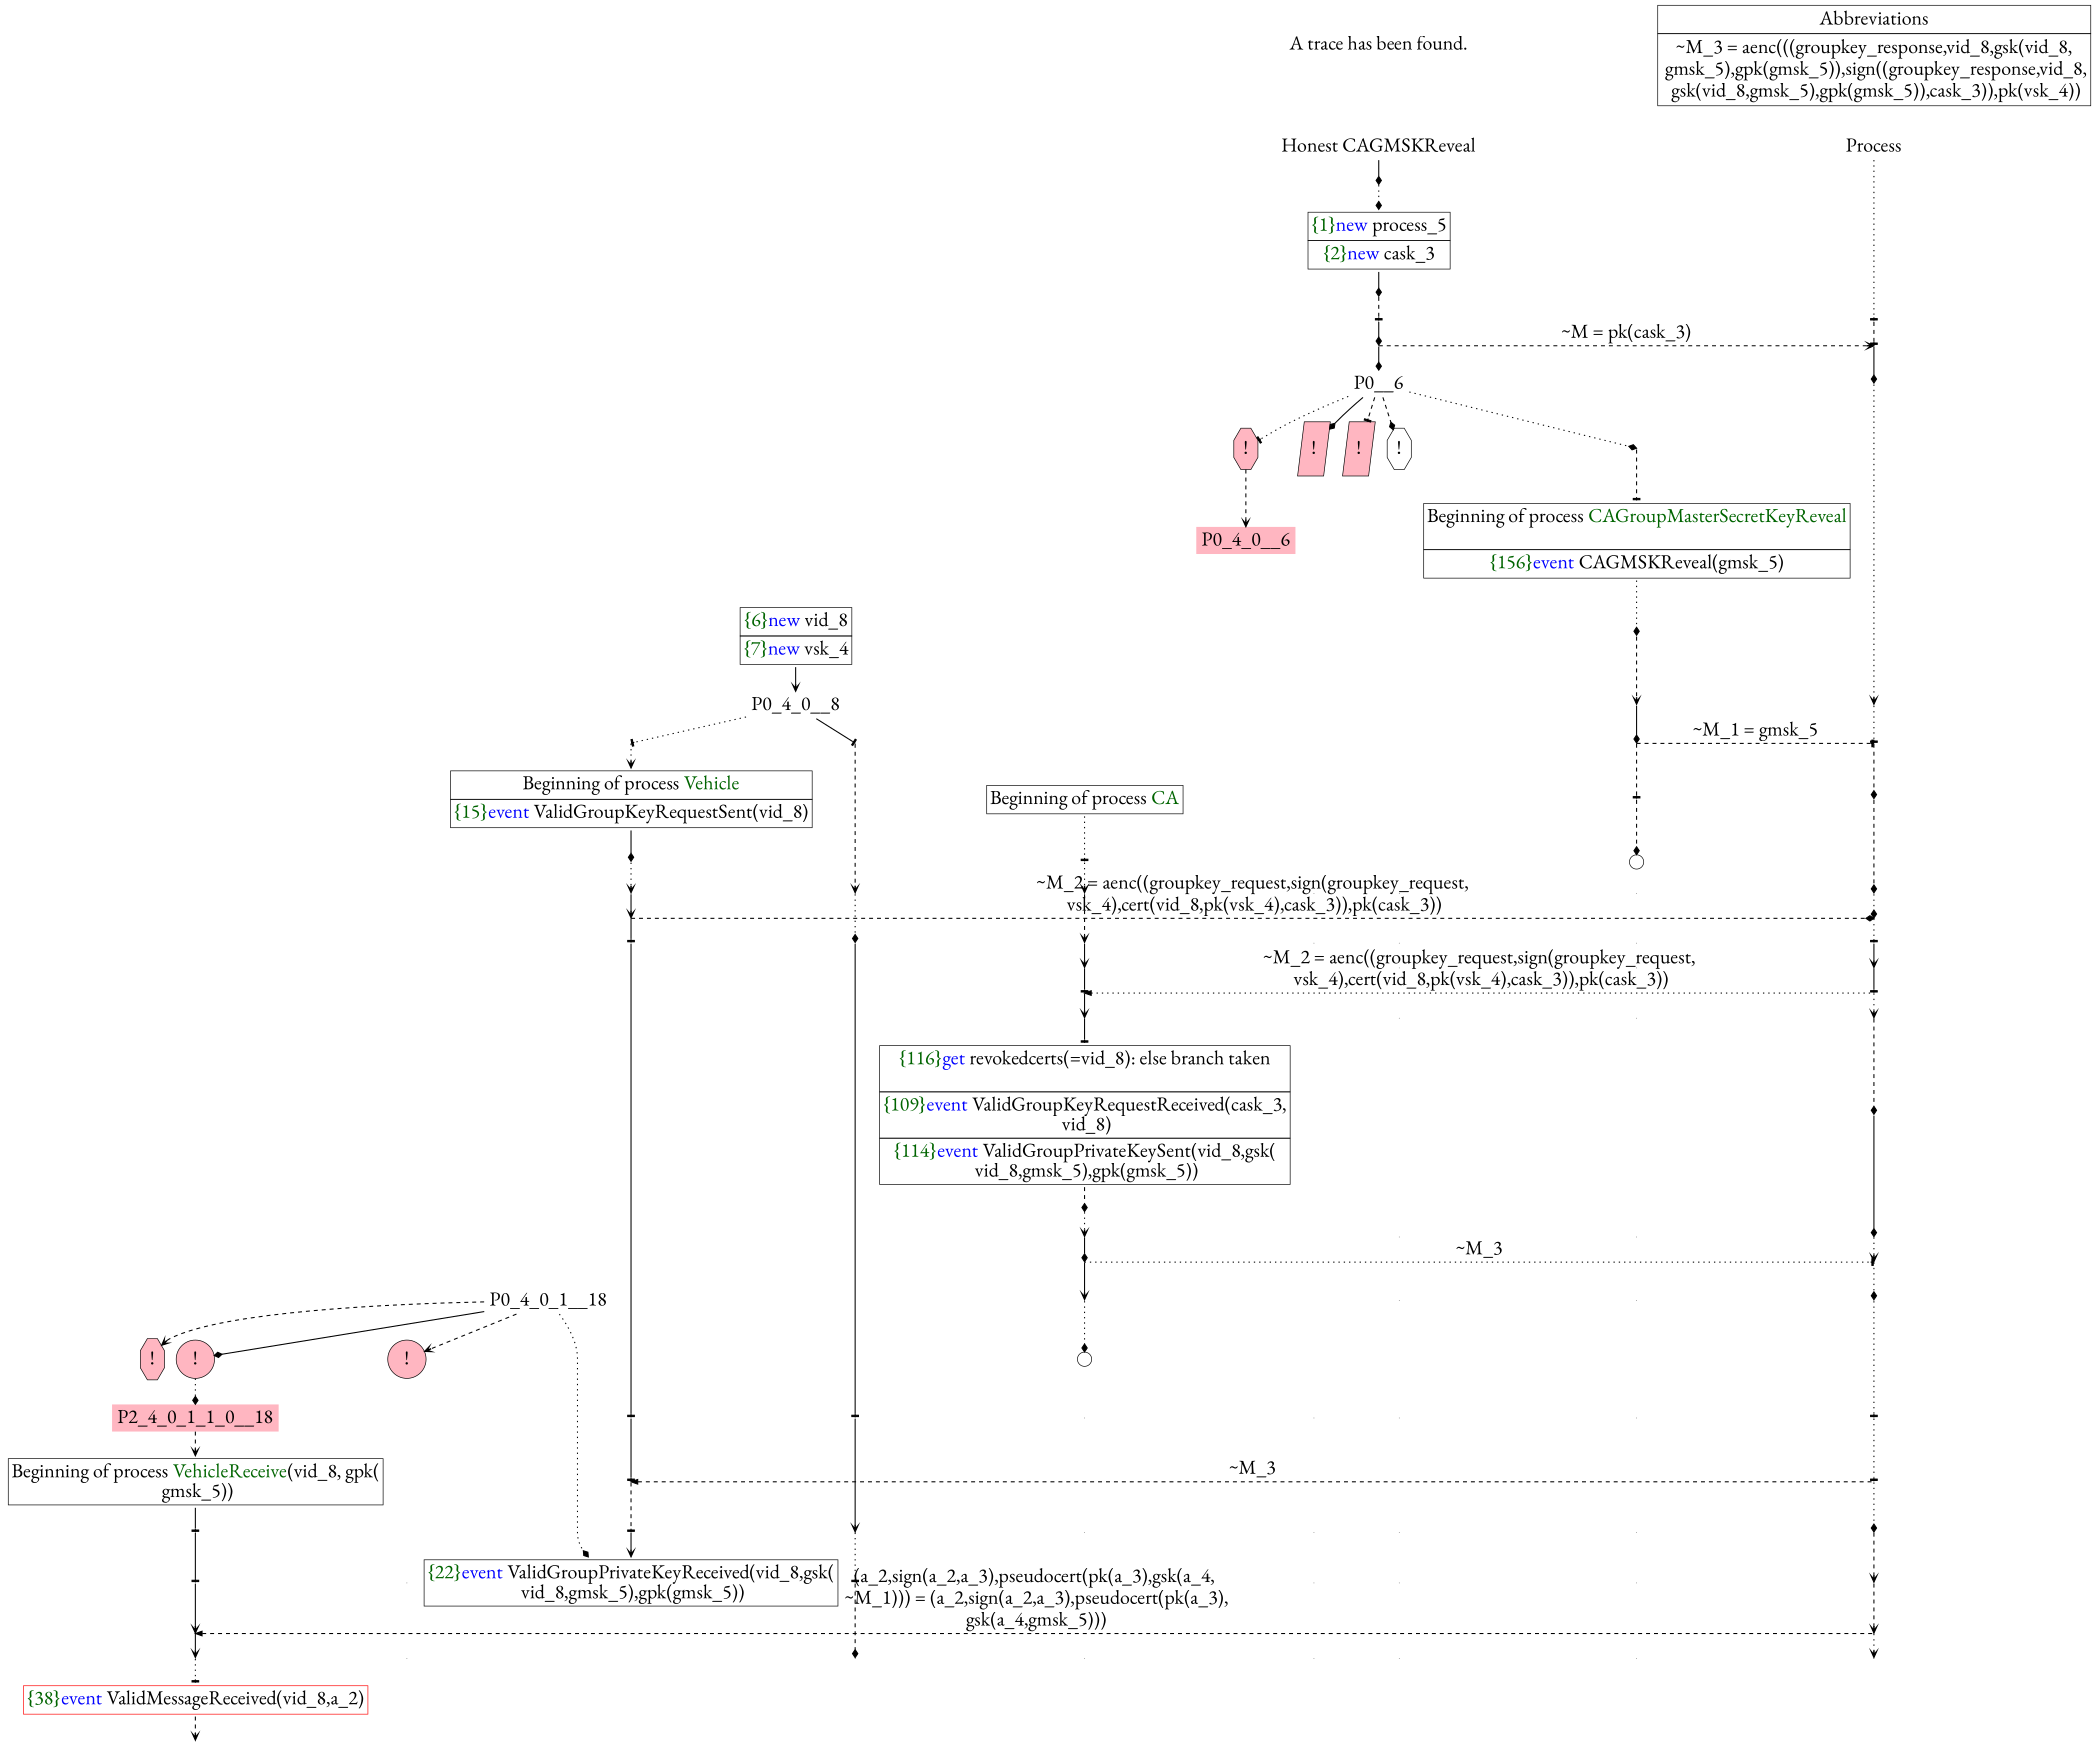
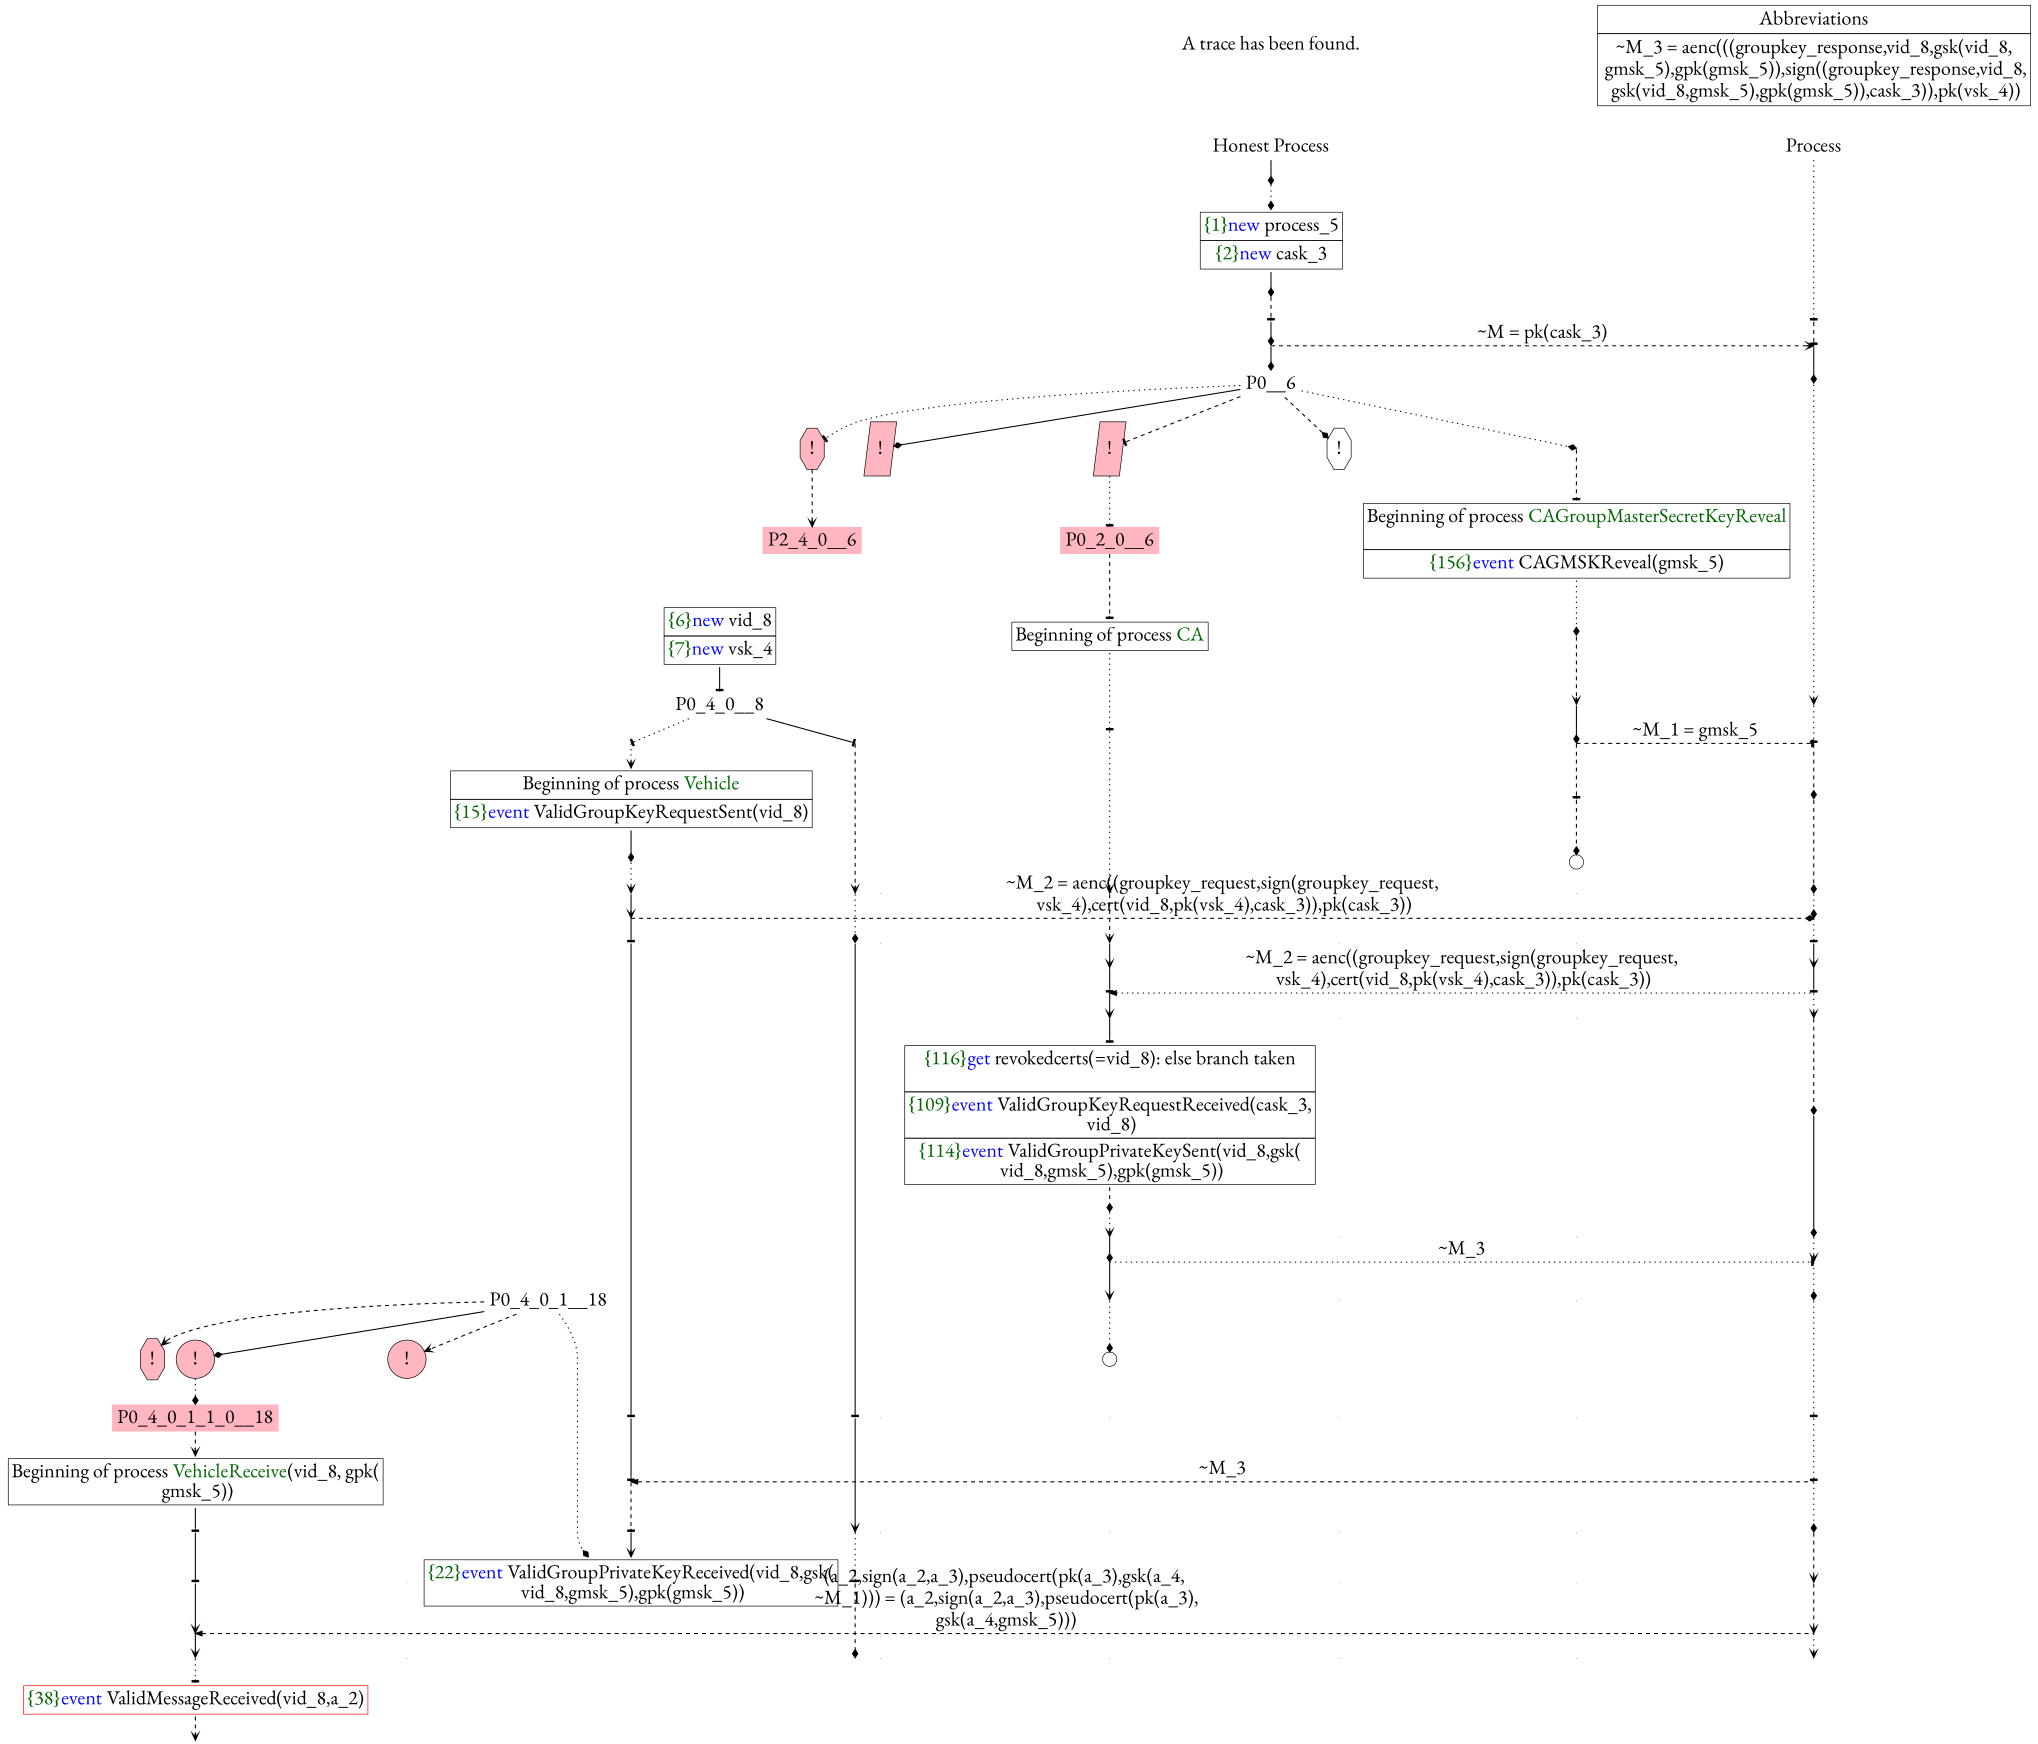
(1379, 146) -> (1271, 146)
none -> (1110, 540)
(1246, 540) -> (812, 540)
(796, 676) -> (720, 678)
(195, 1418) -> (195, 1418)
